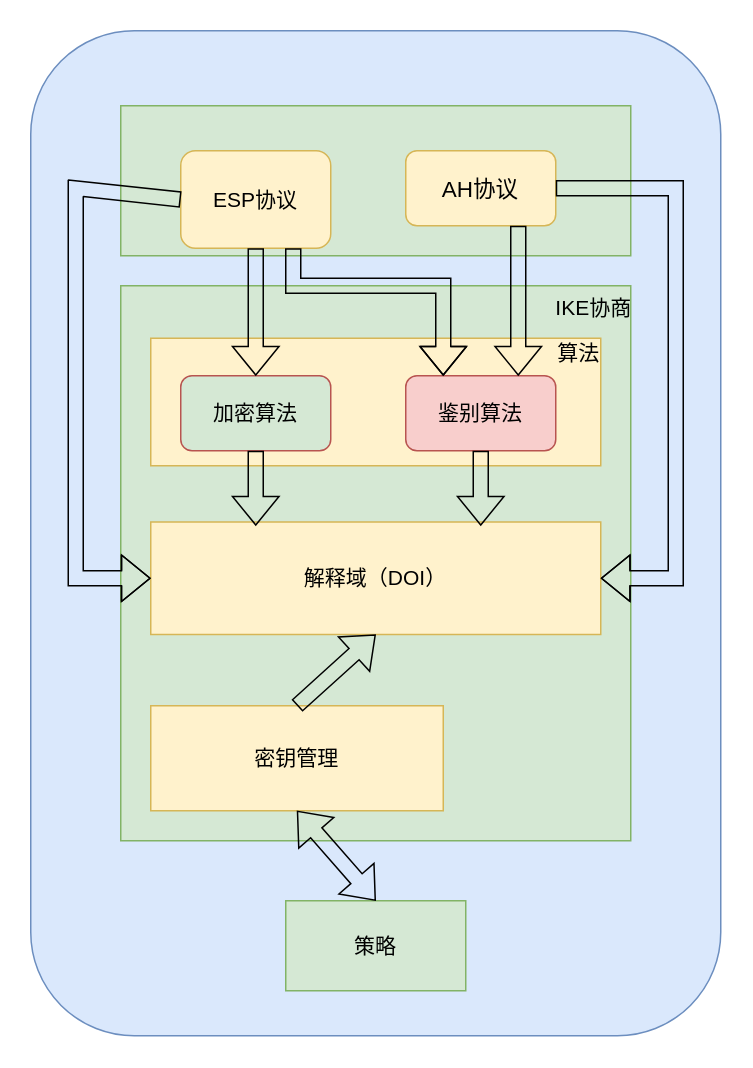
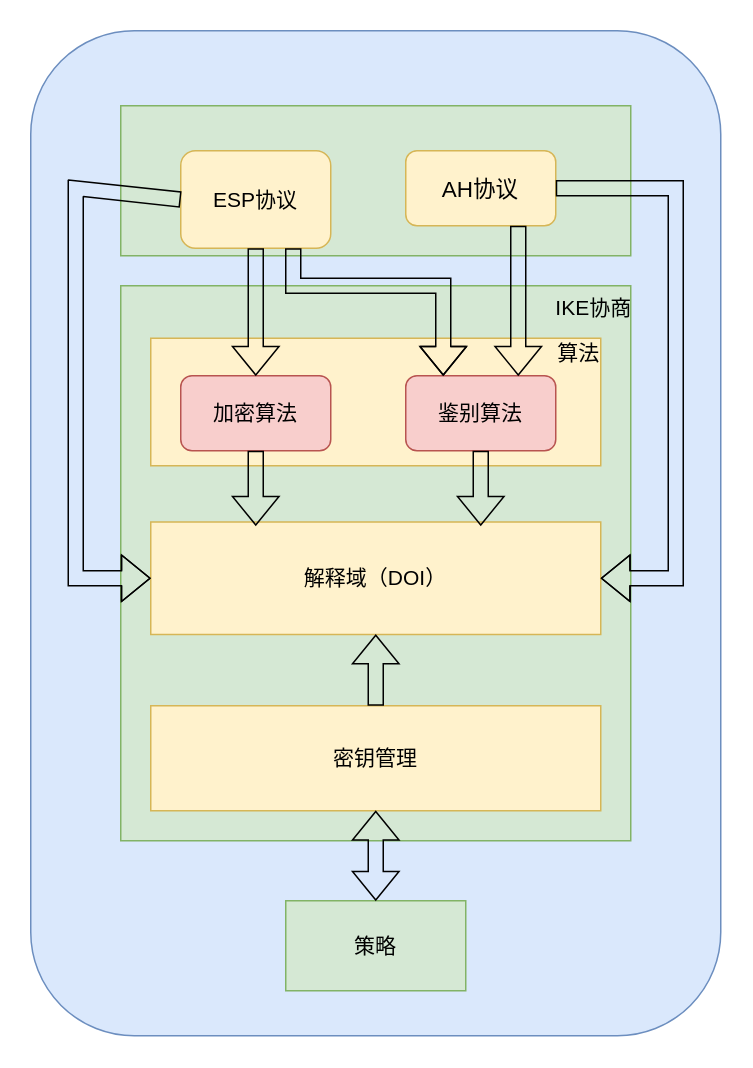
(256, 413) -> (256, 413)
(297, 758) -> (376, 758)
